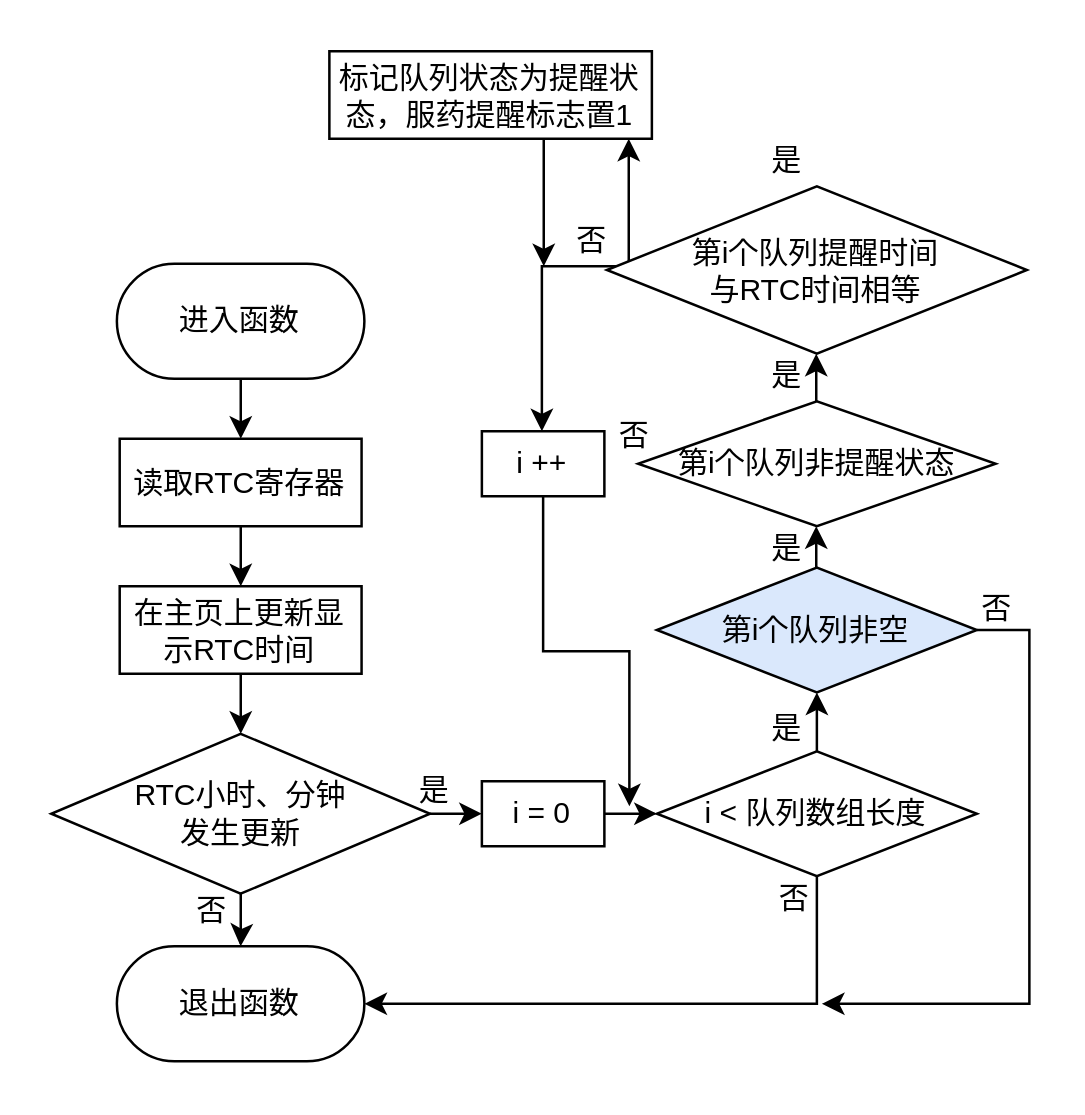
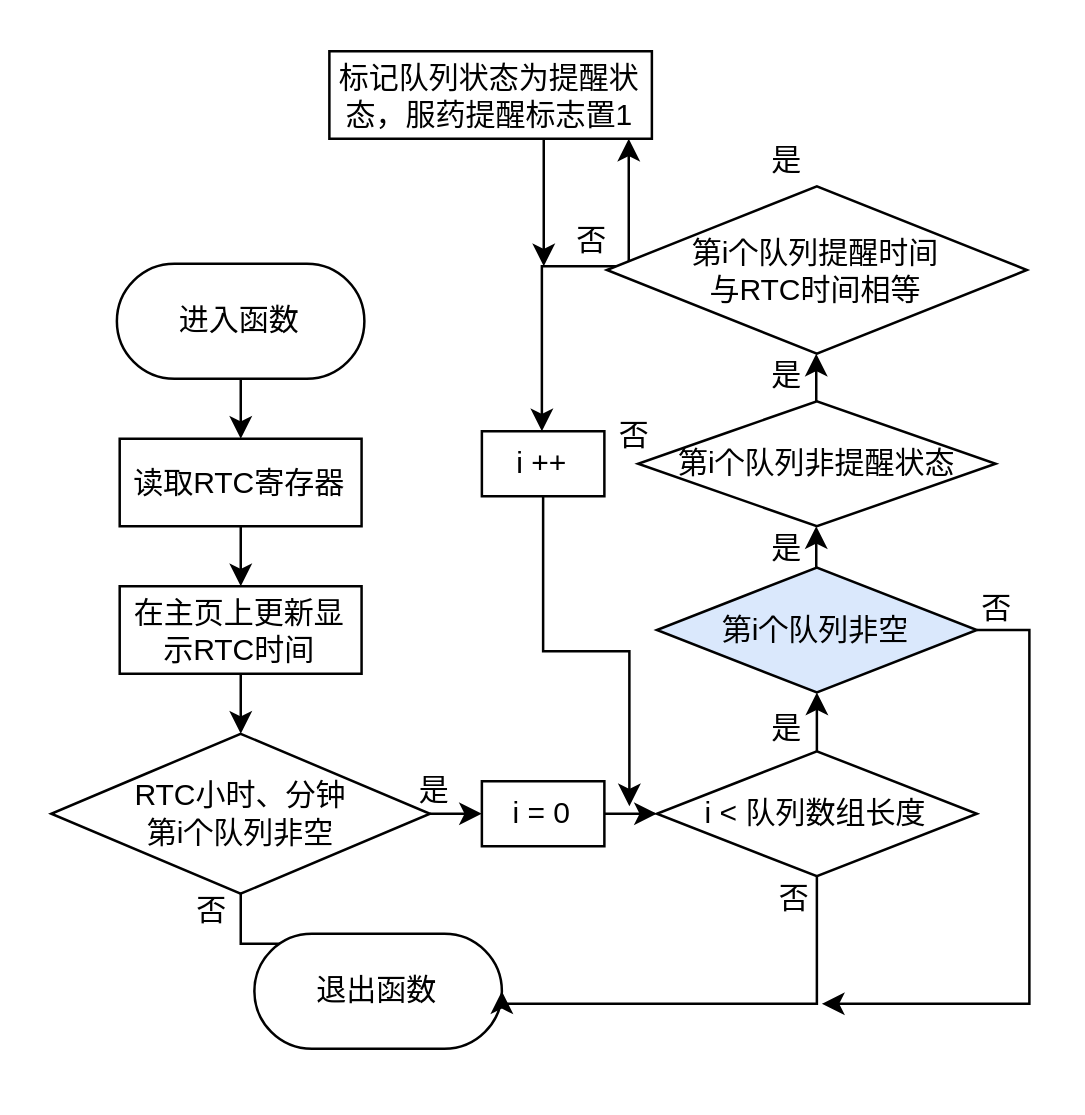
(241, 814) -> (241, 814)
(241, 1004) -> (378, 991)
